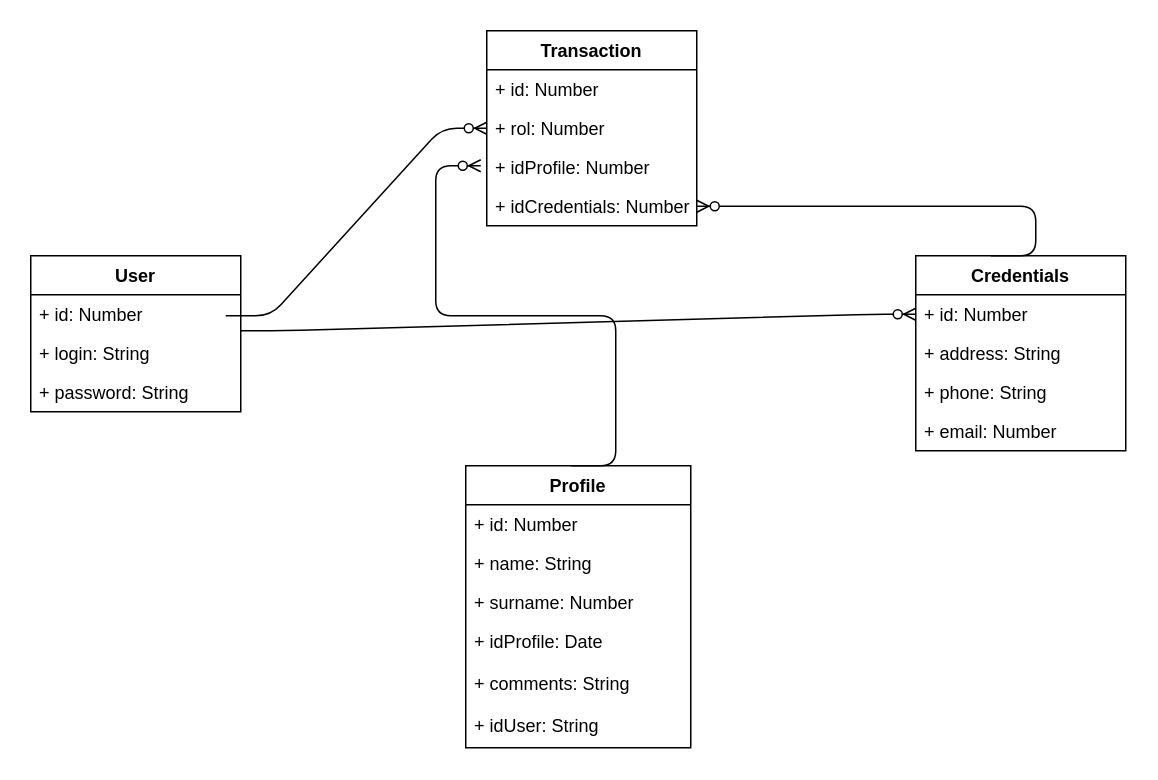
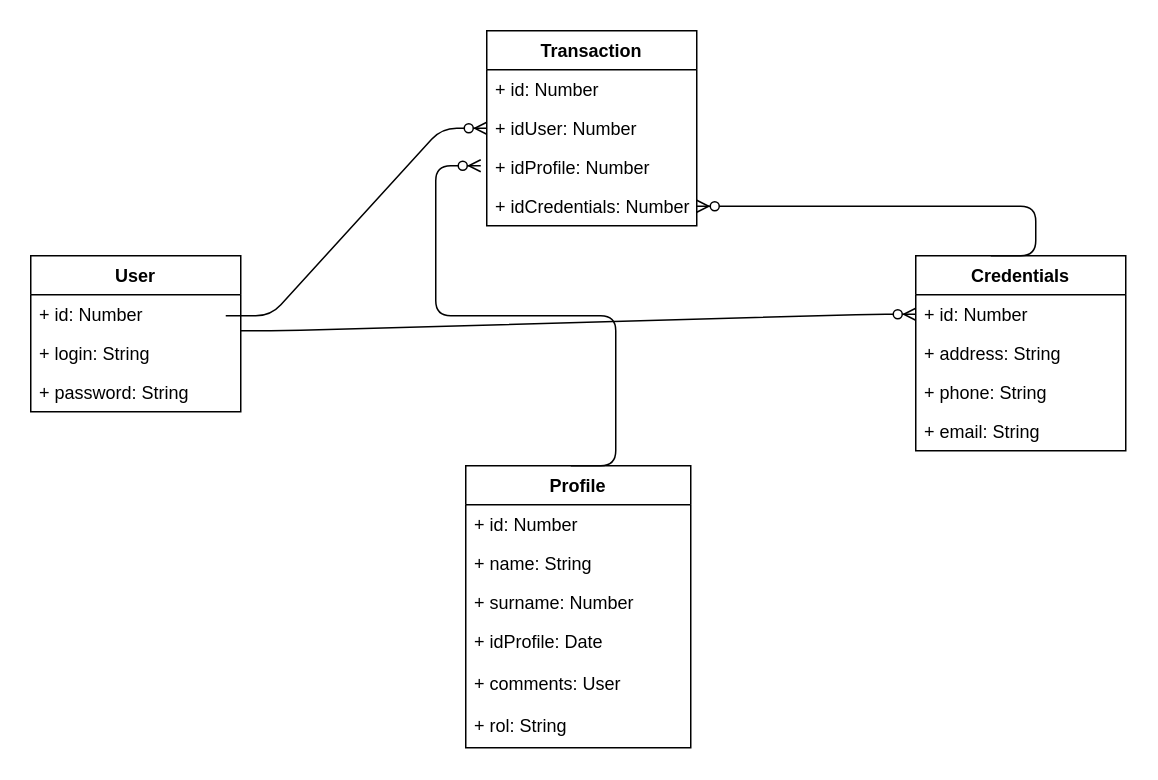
(551, 129) -> (566, 129)
(988, 432) -> (986, 432)
(555, 684) -> (548, 684)
(543, 726) -> (528, 726)
